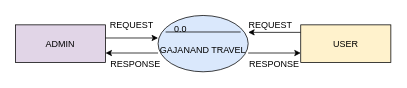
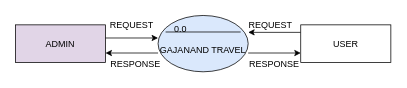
(345, 44) -> (345, 44)
